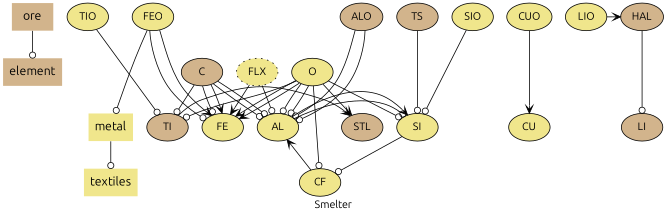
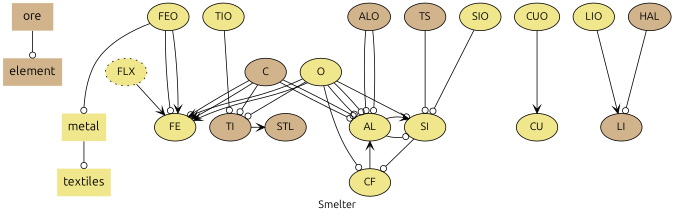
(610, 17) -> (607, 68)
(266, 97) -> none
(335, 97) -> none
